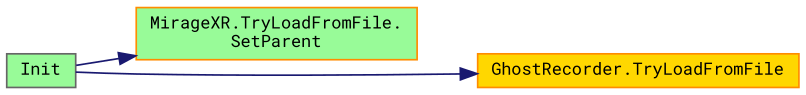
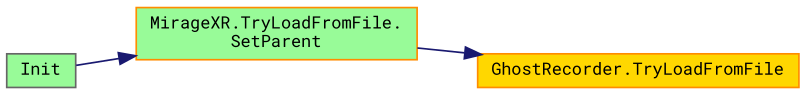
(268, 75) -> (441, 50)
